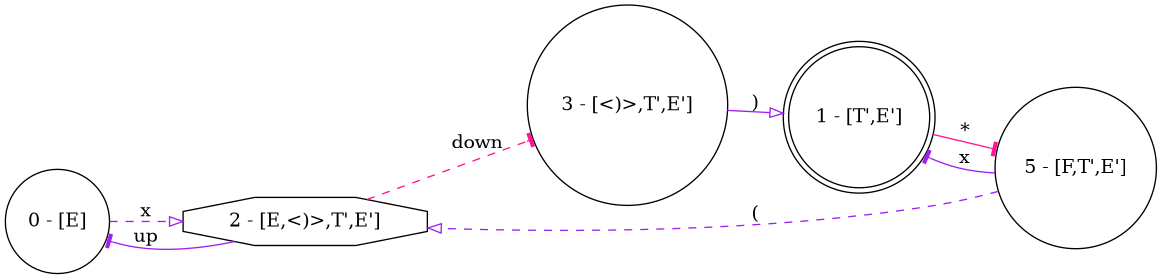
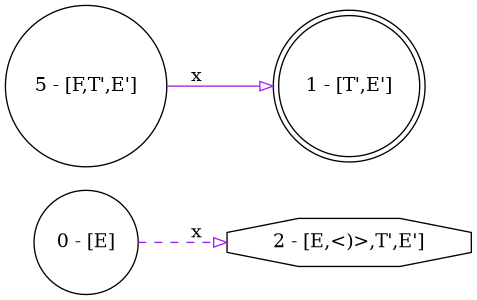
(627, 105) -> none
(961, 141) -> none
(962, 169) -> (213, 86)
(721, 226) -> none
(174, 249) -> none
